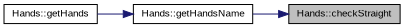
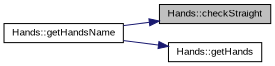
(110, 14) -> (141, 43)
